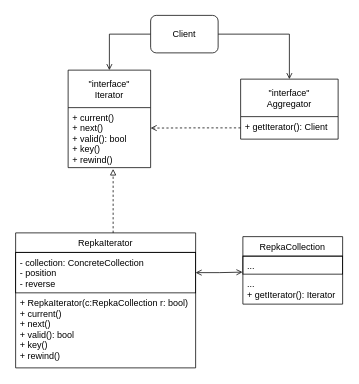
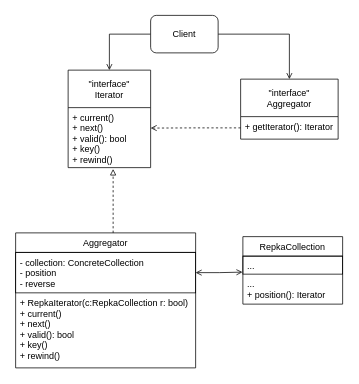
(298, 127) -> (305, 127)
(105, 243) -> (105, 243)
(251, 284) -> (251, 284)
